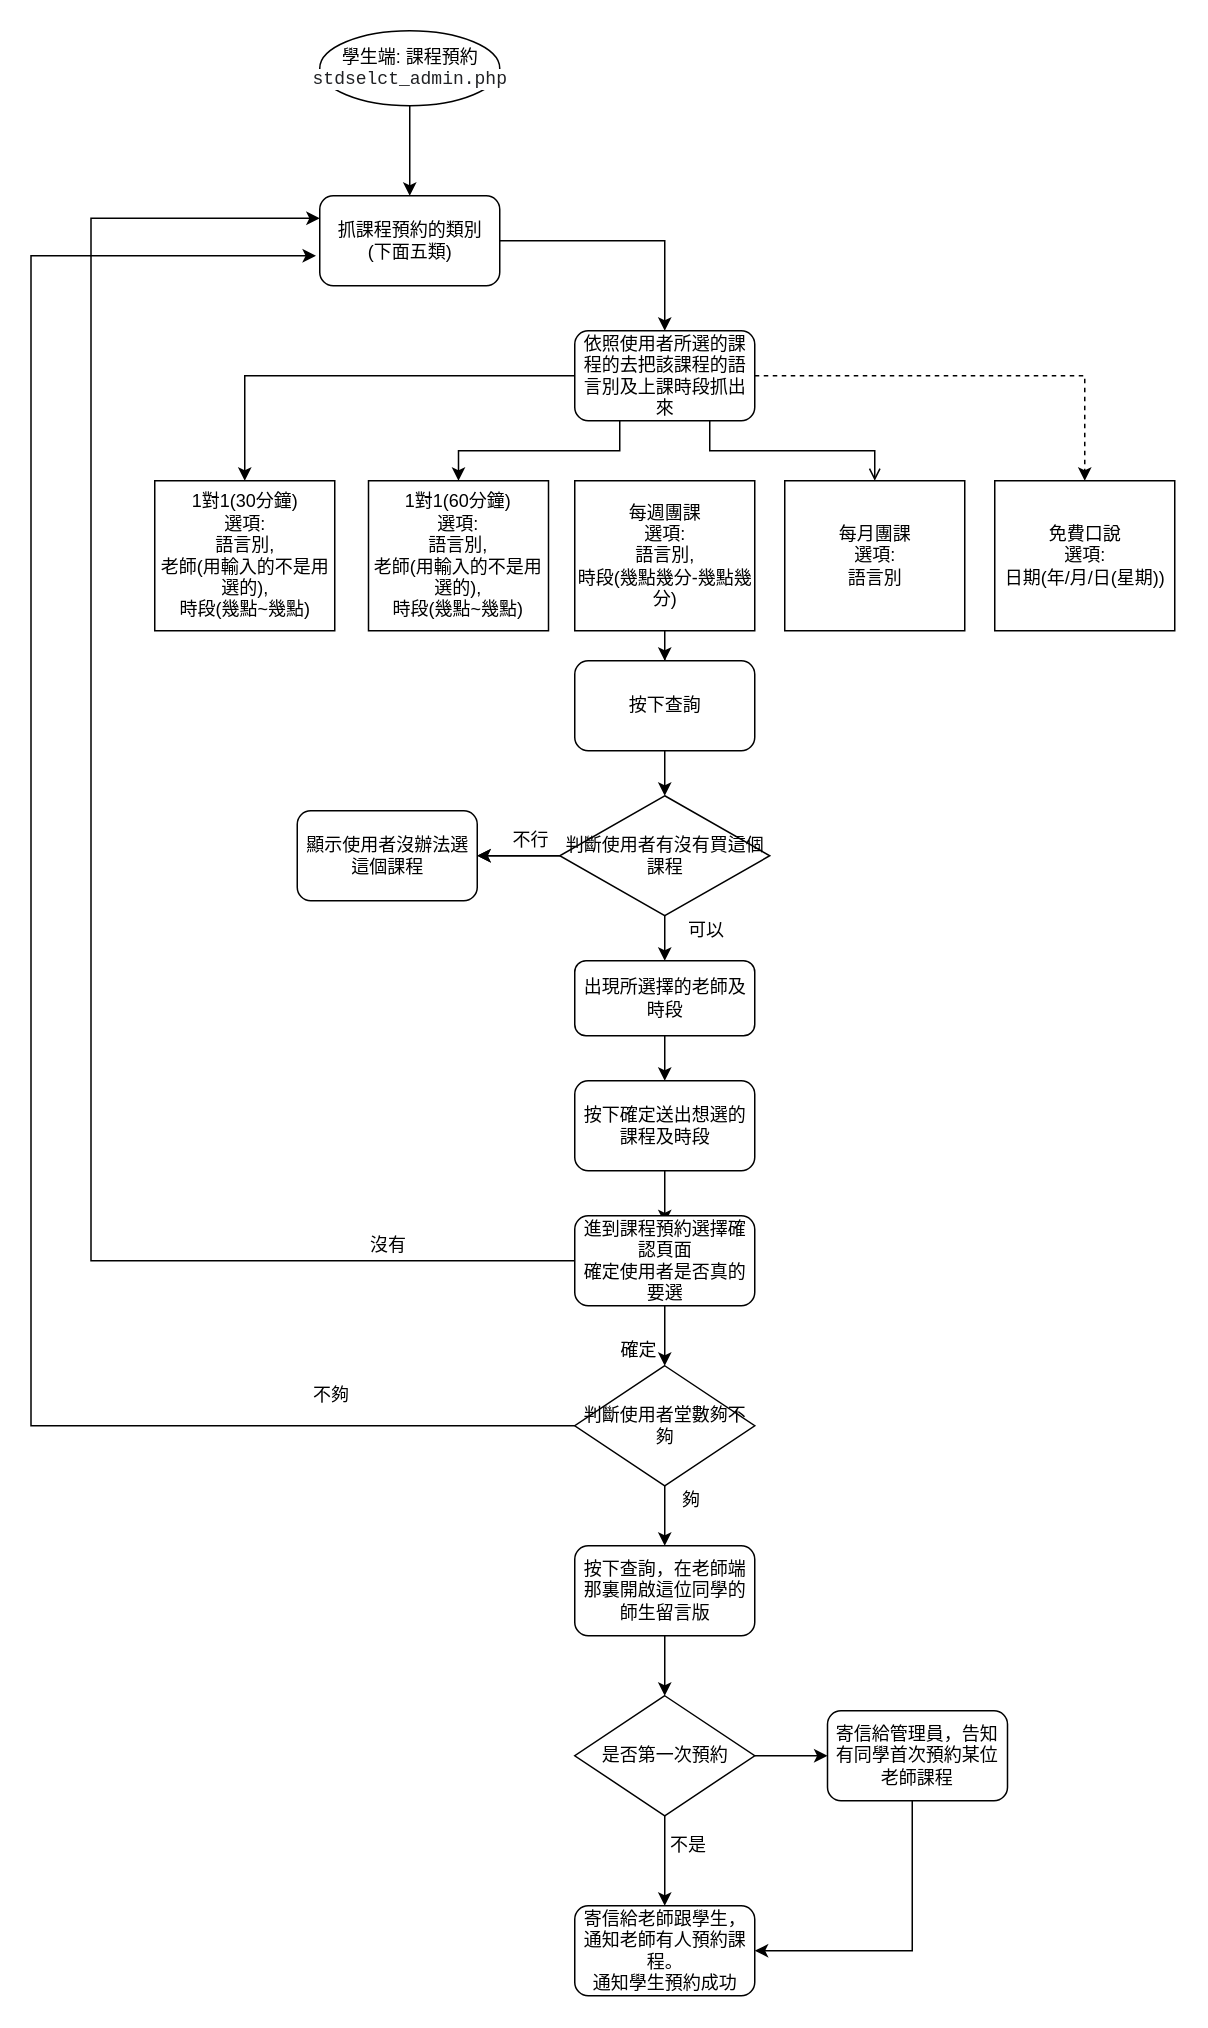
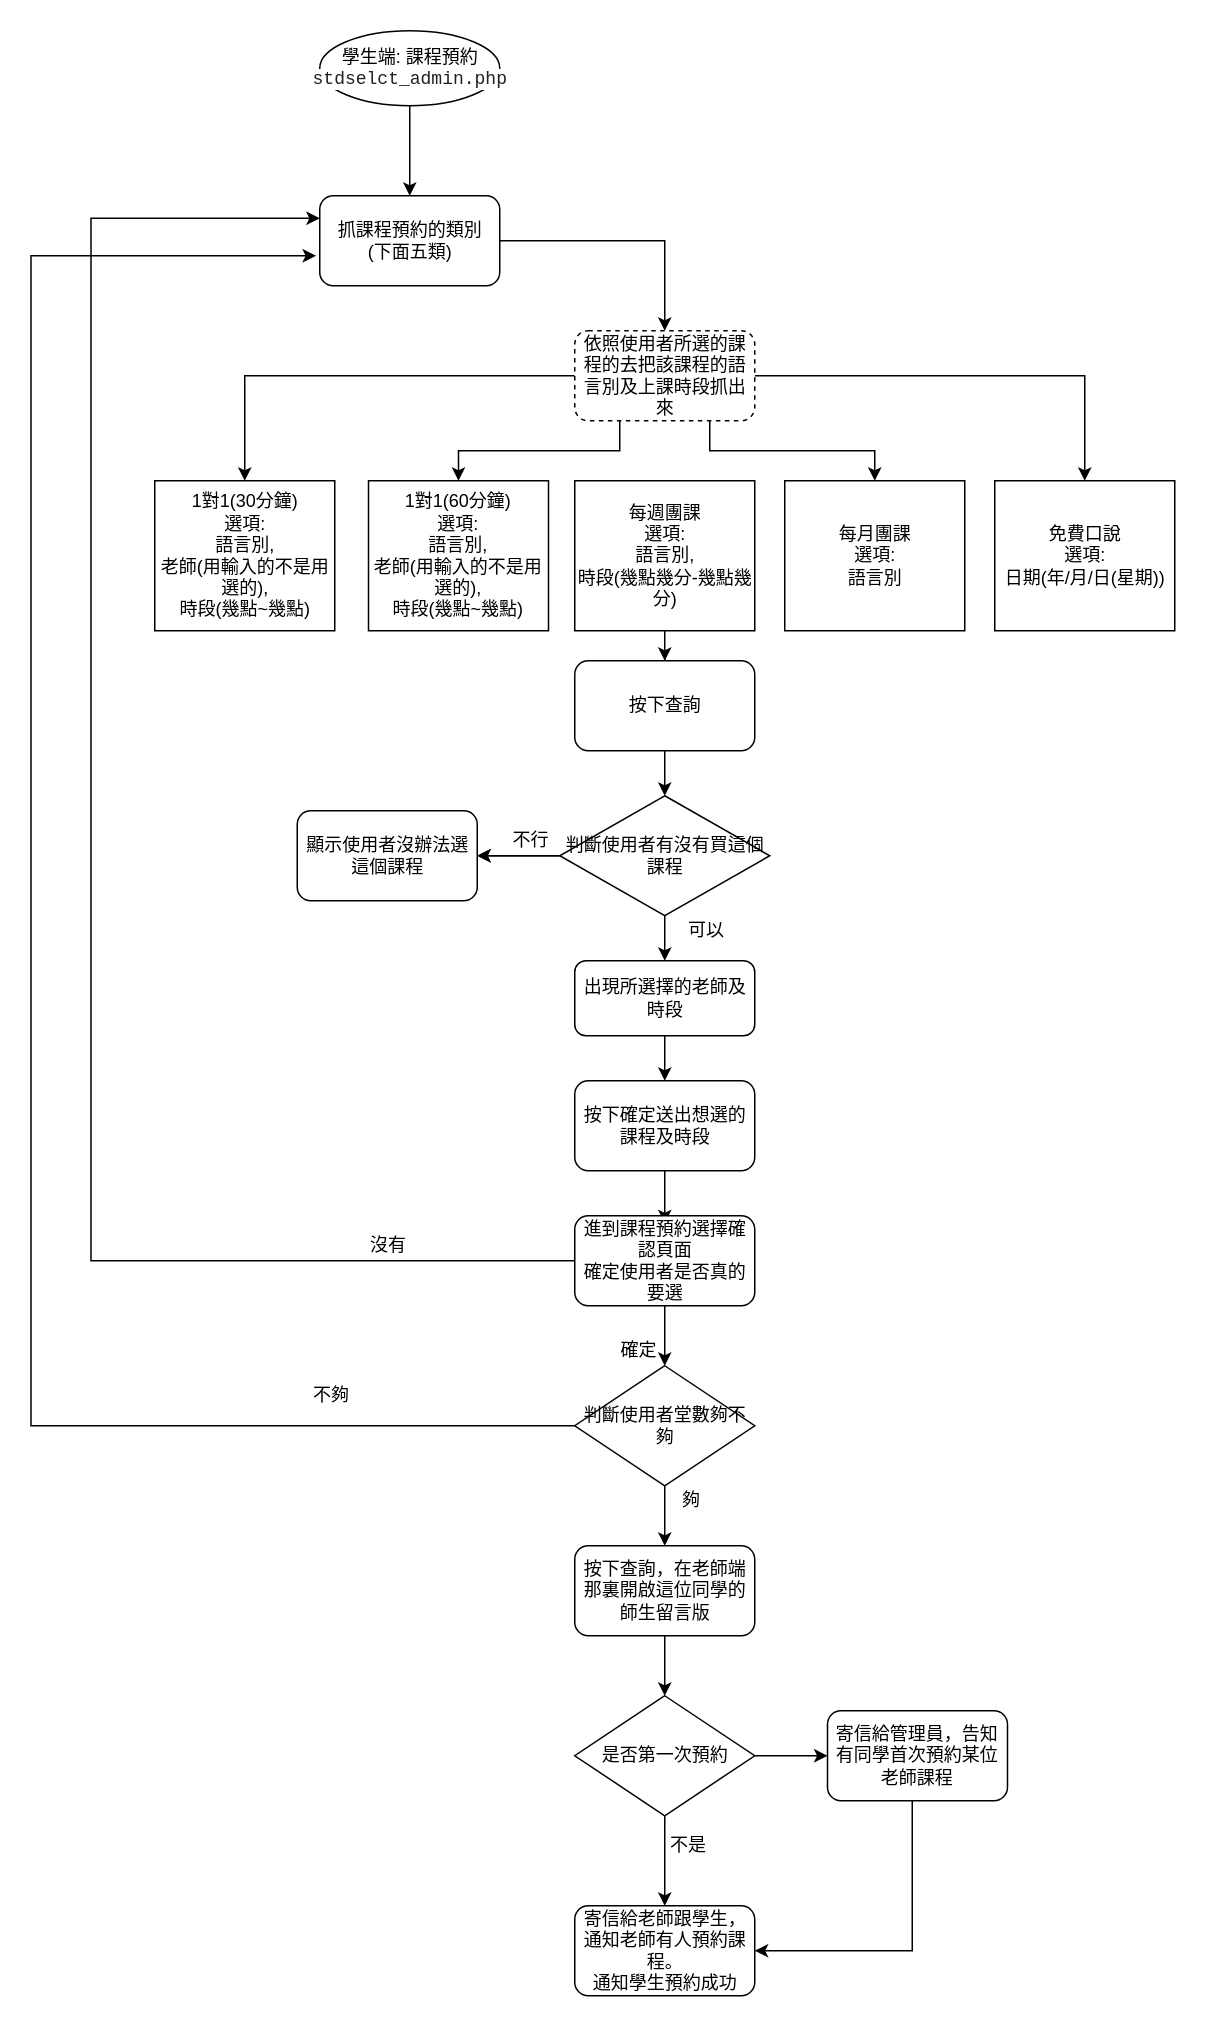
(665, 376) -> (665, 376)
(967, 376) -> (967, 376)
(875, 471) -> (875, 469)
